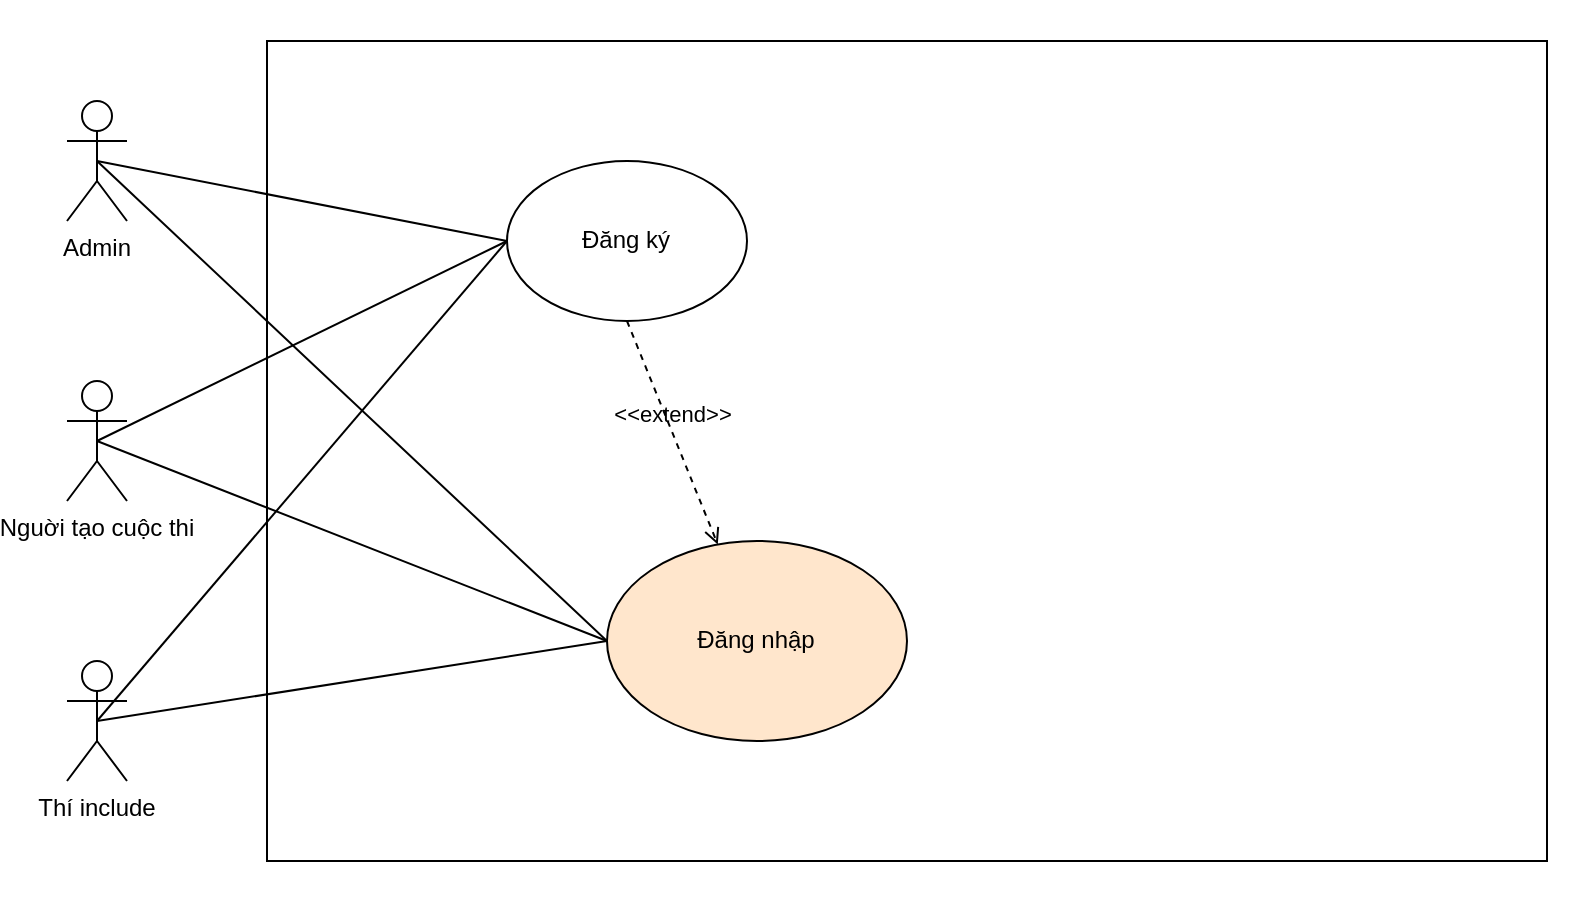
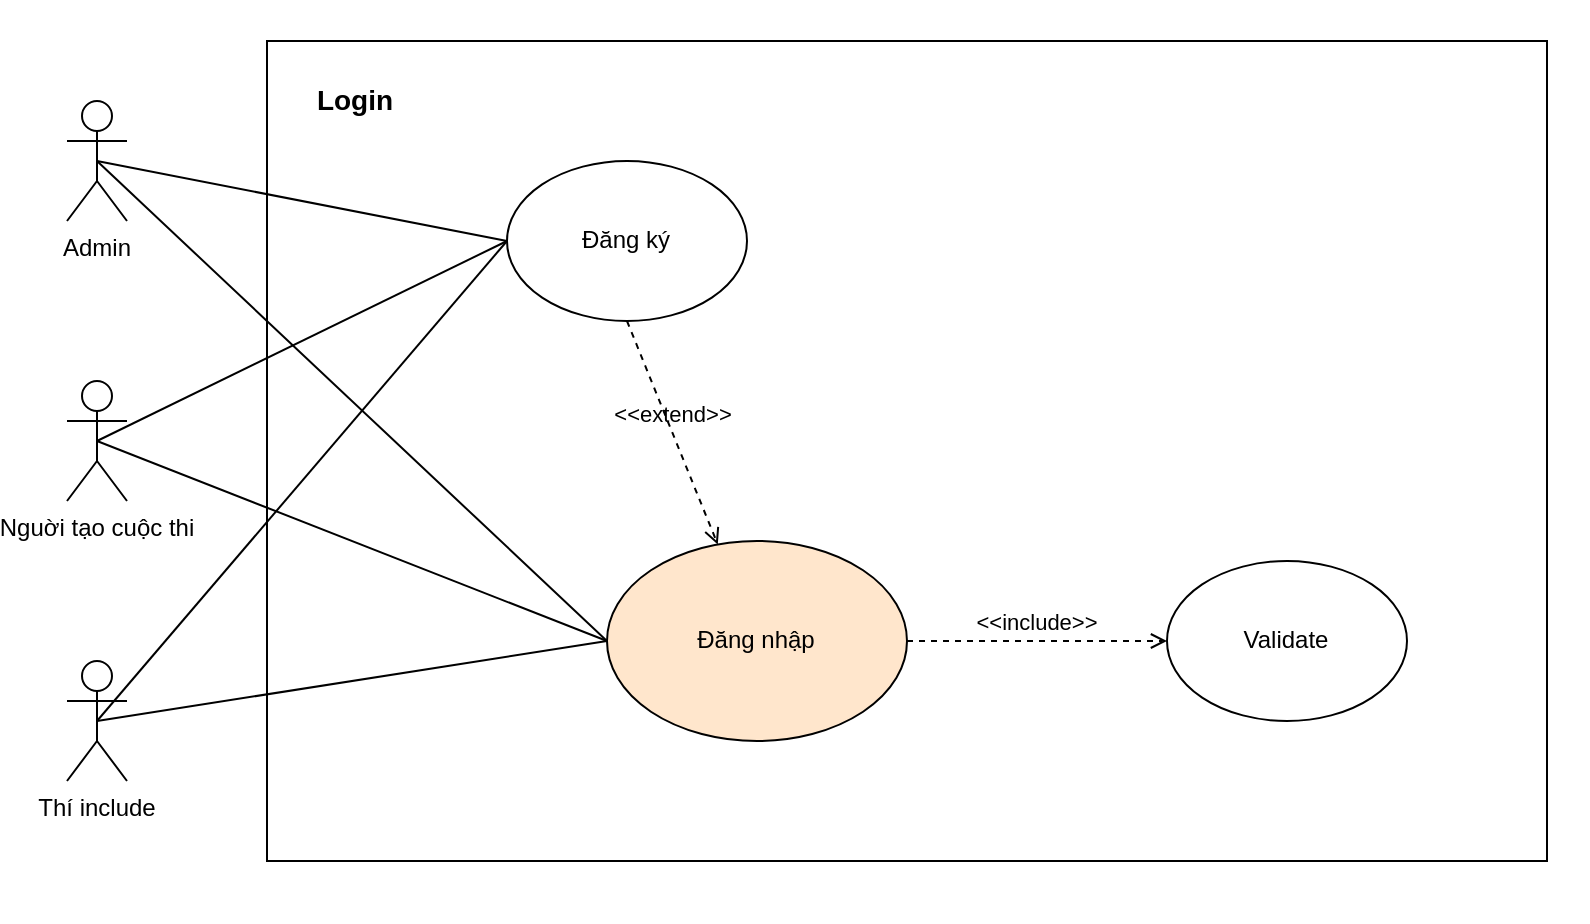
none -> (356, 101)
none -> (1034, 641)
none -> (1287, 641)
